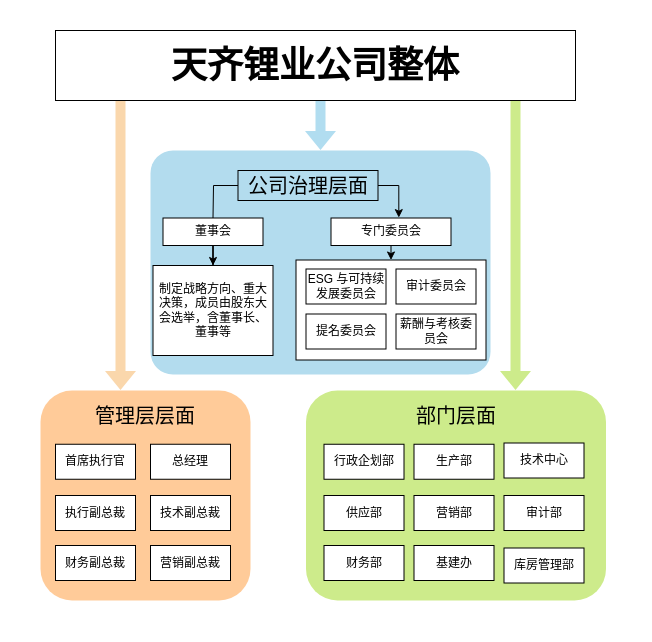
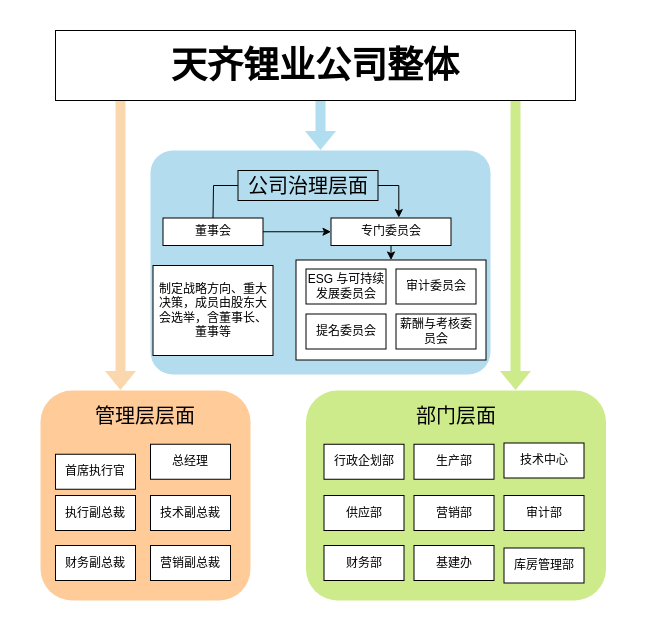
(213, 260) -> (293, 232)
(96, 462) -> (96, 472)
